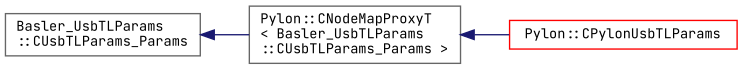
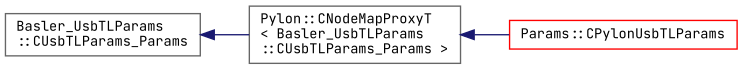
(623, 35) -> (623, 35)
